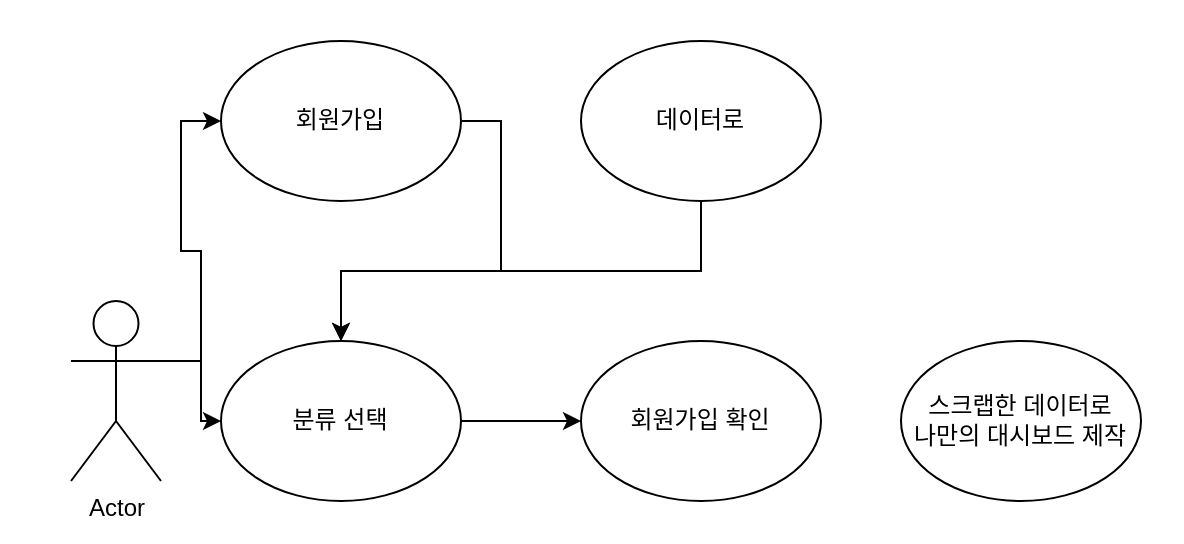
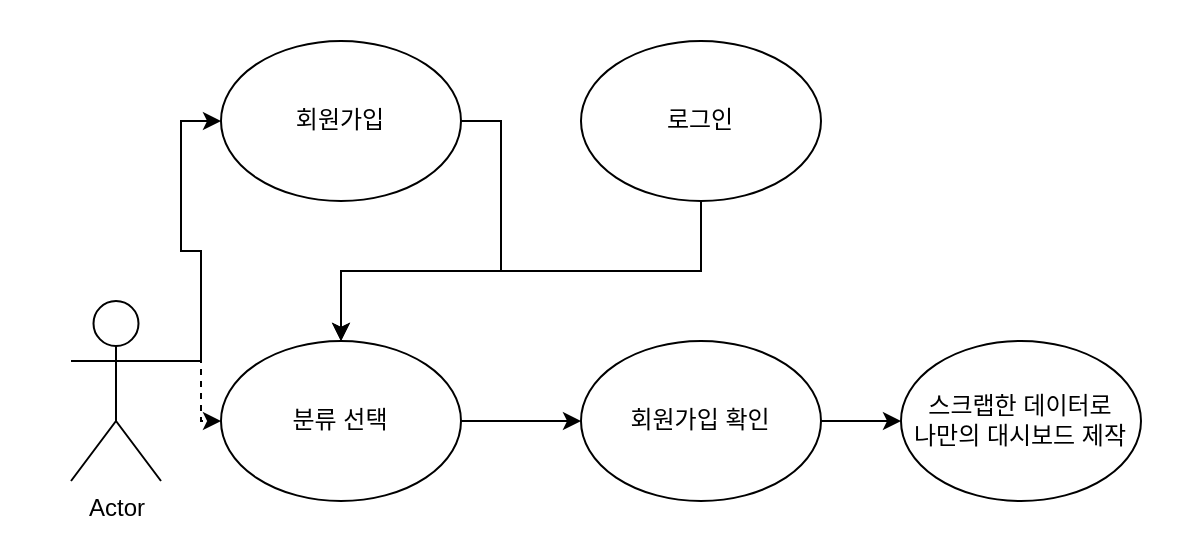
(701, 121) -> (701, 121)
(201, 397) -> (201, 397)
none -> (854, 421)
